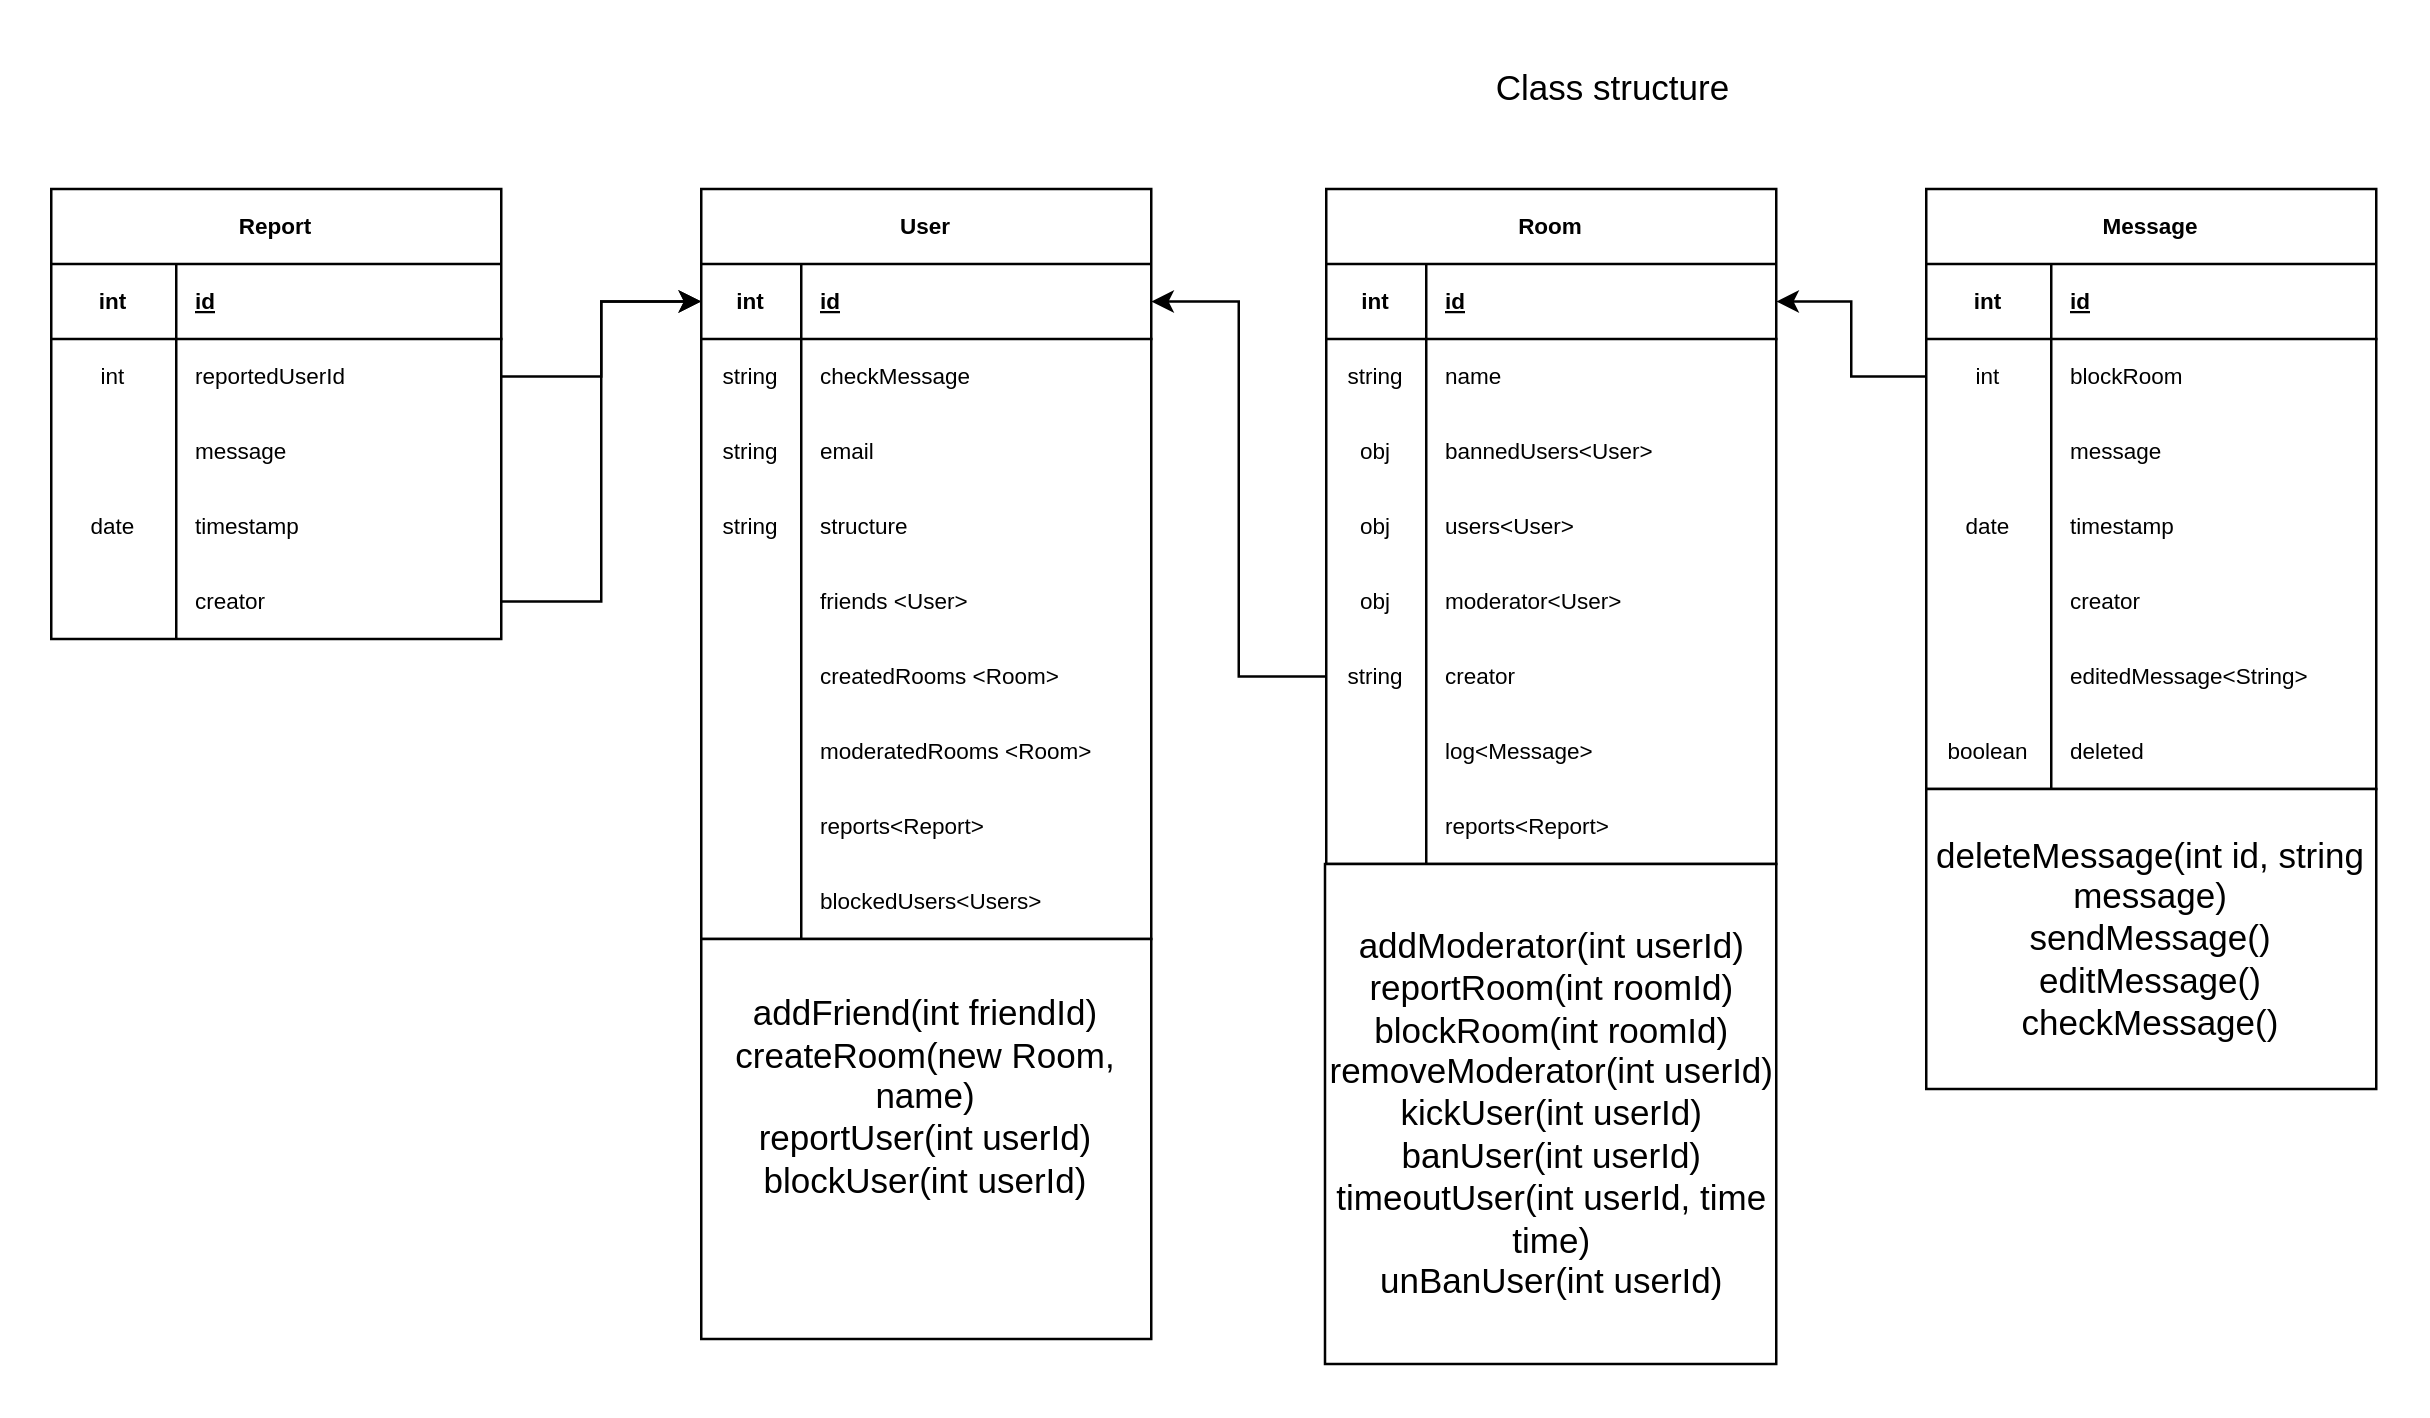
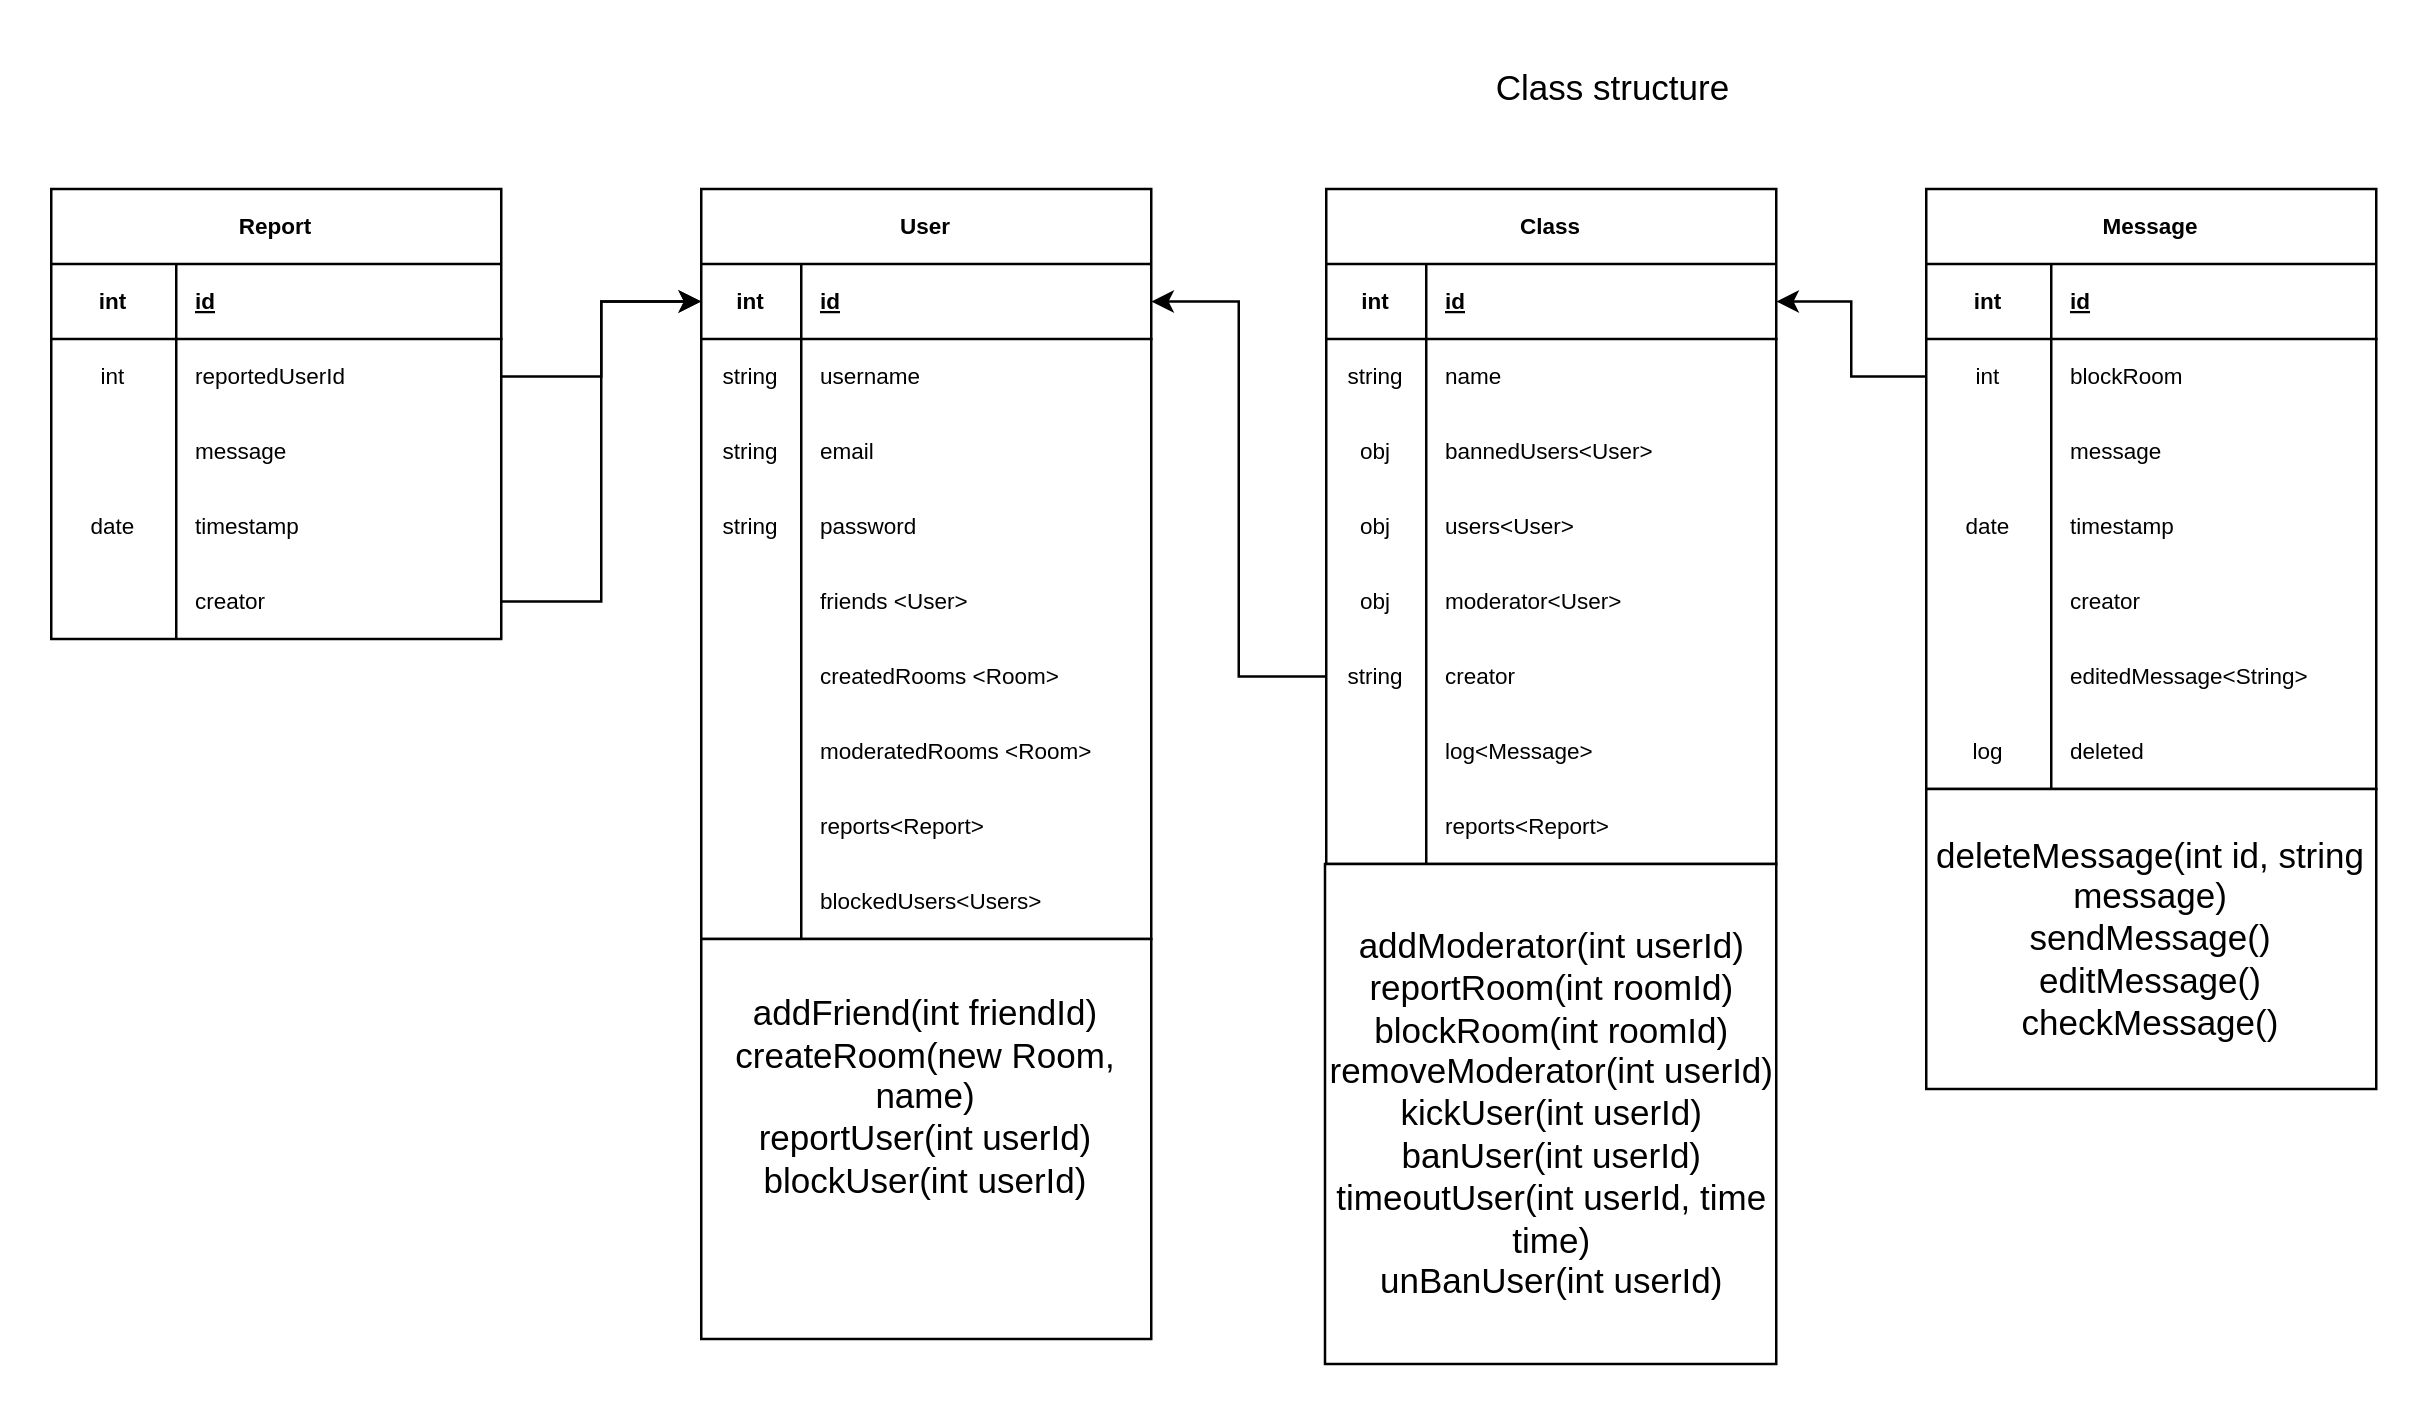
(1550, 226) -> (1550, 226)
(896, 376) -> (870, 376)
(877, 526) -> (870, 526)
(1988, 751) -> (1988, 751)
